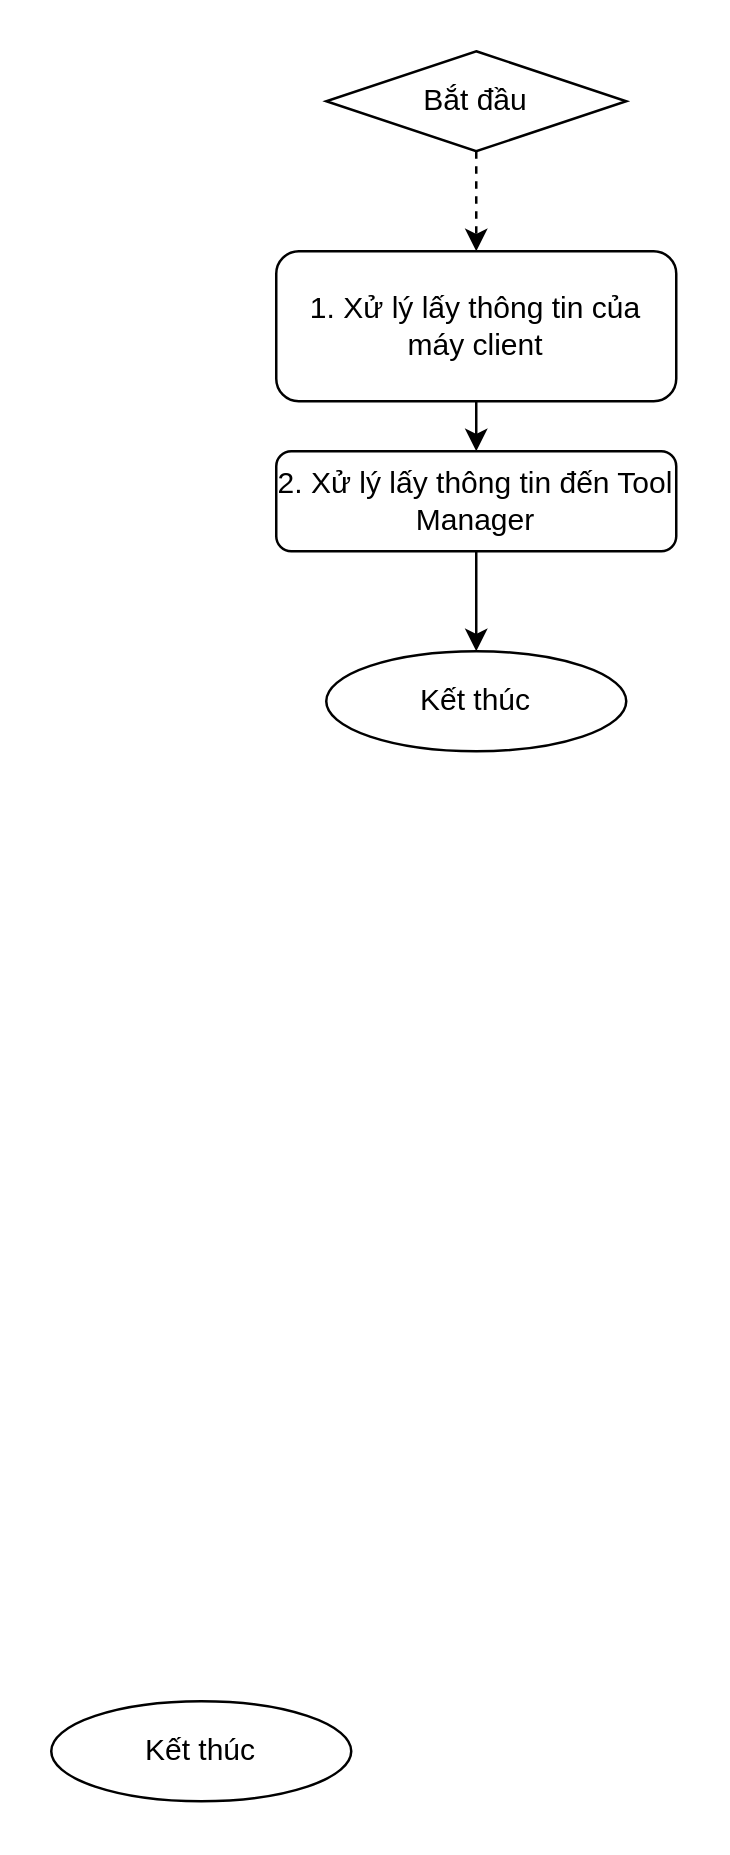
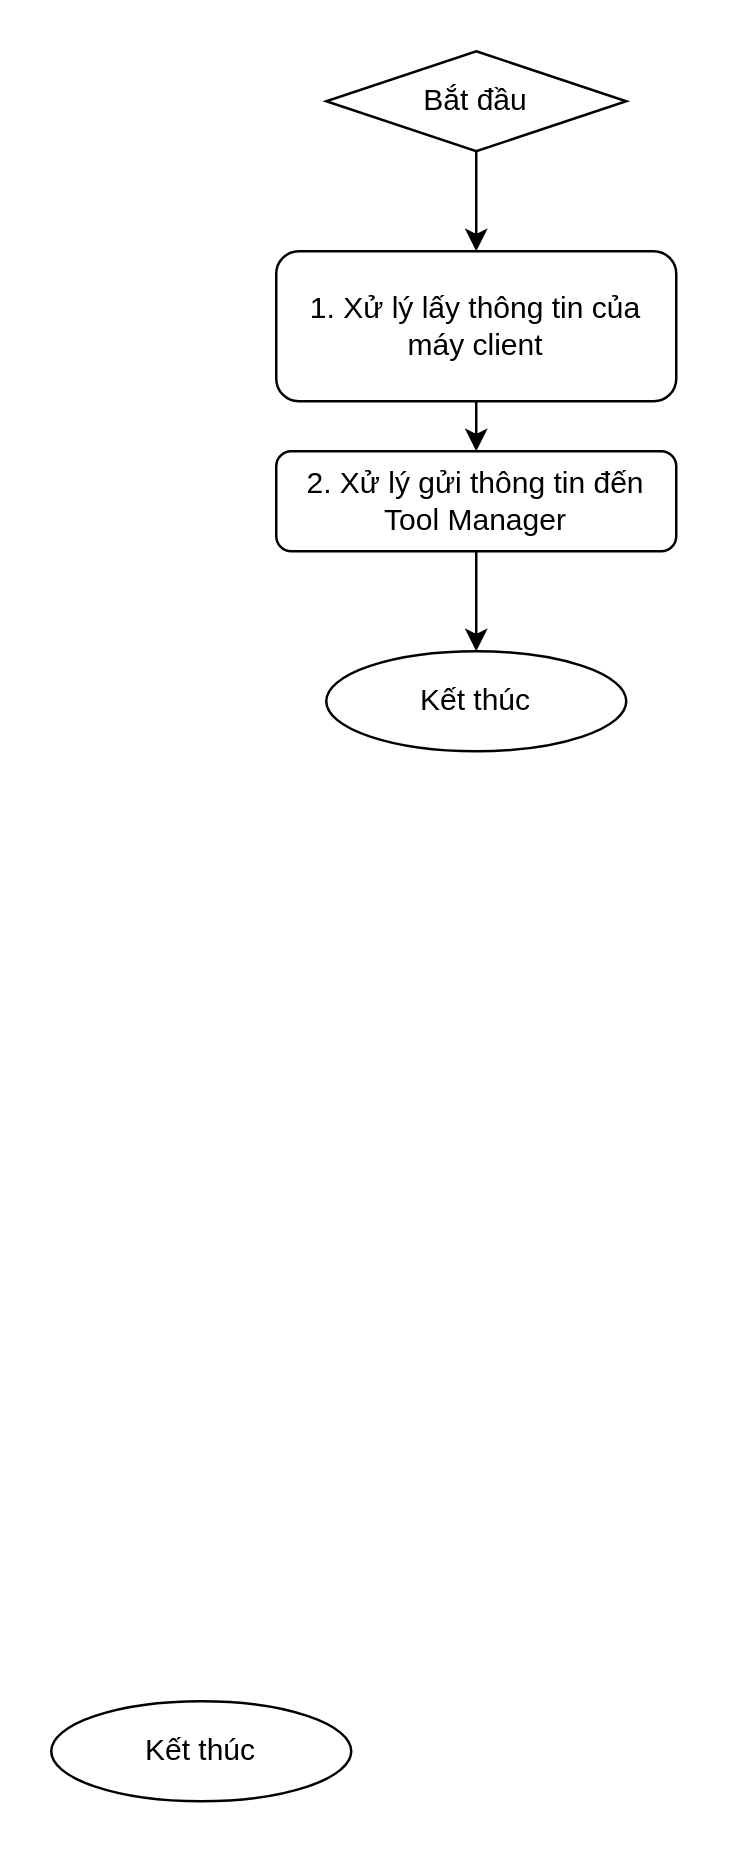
(476, 192) -> (476, 192)
(476, 501) -> (476, 501)
